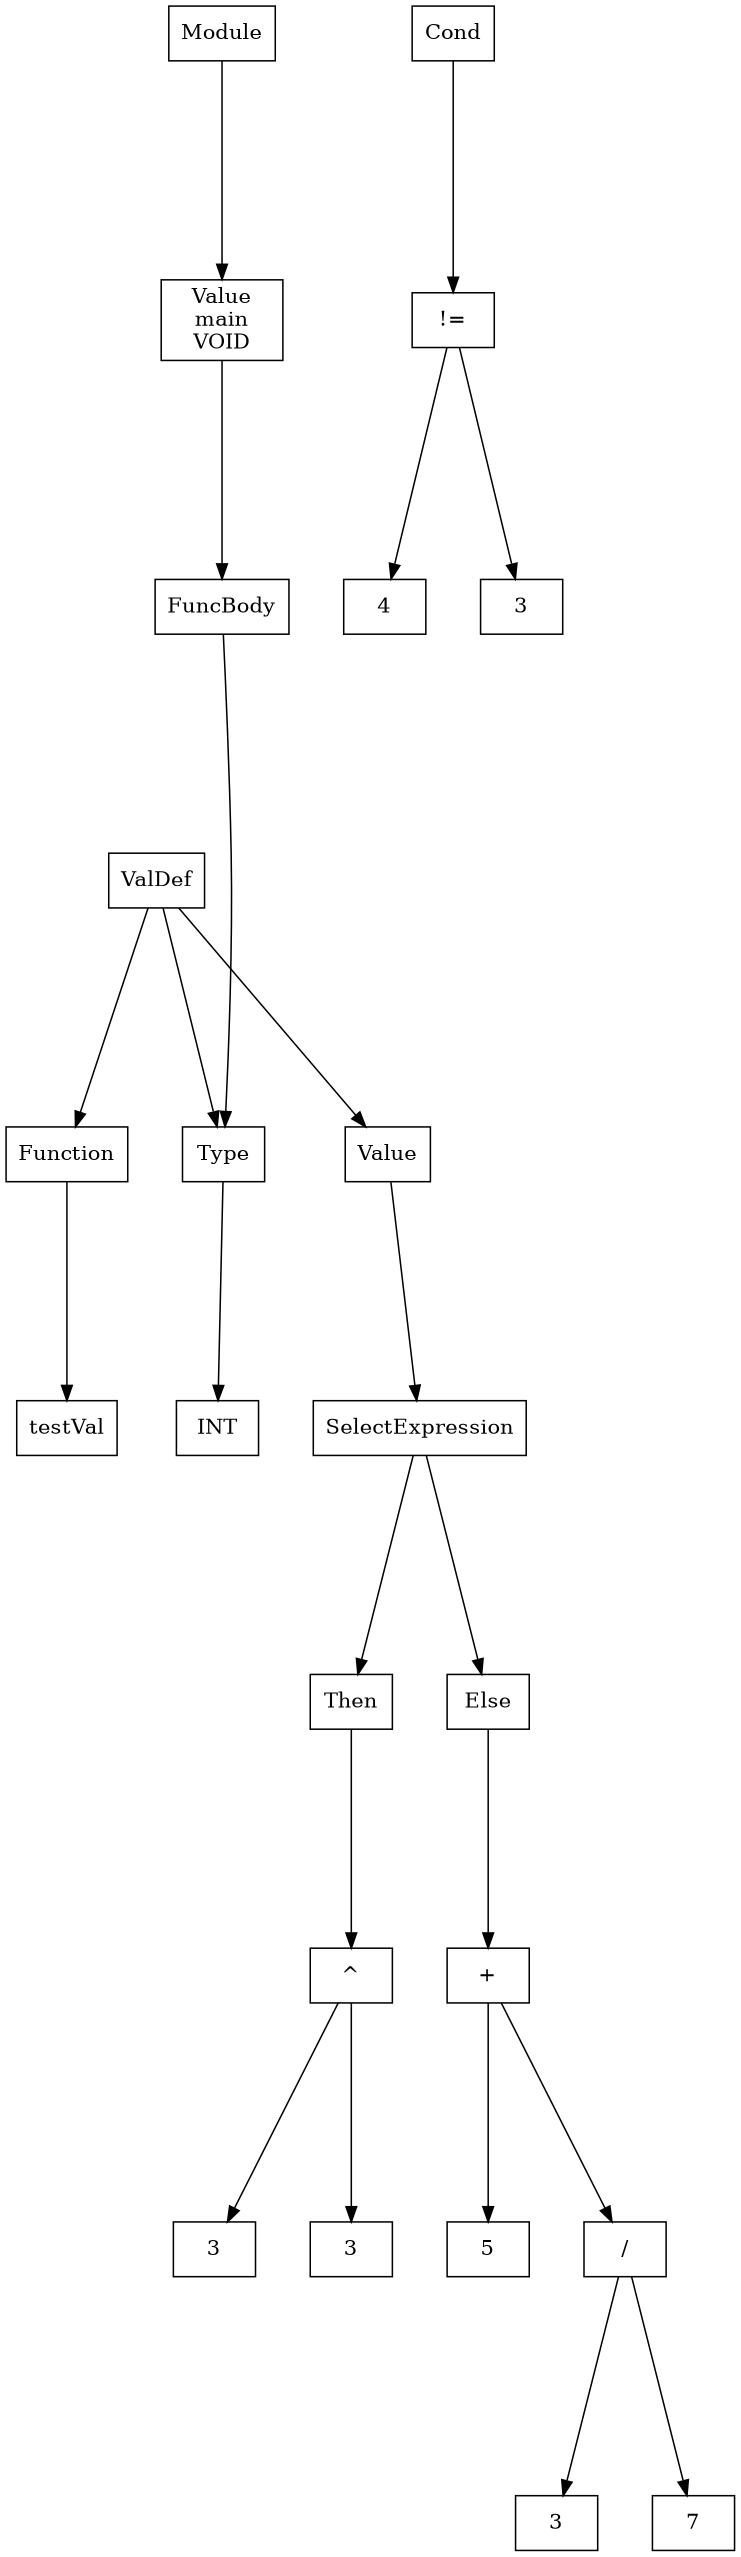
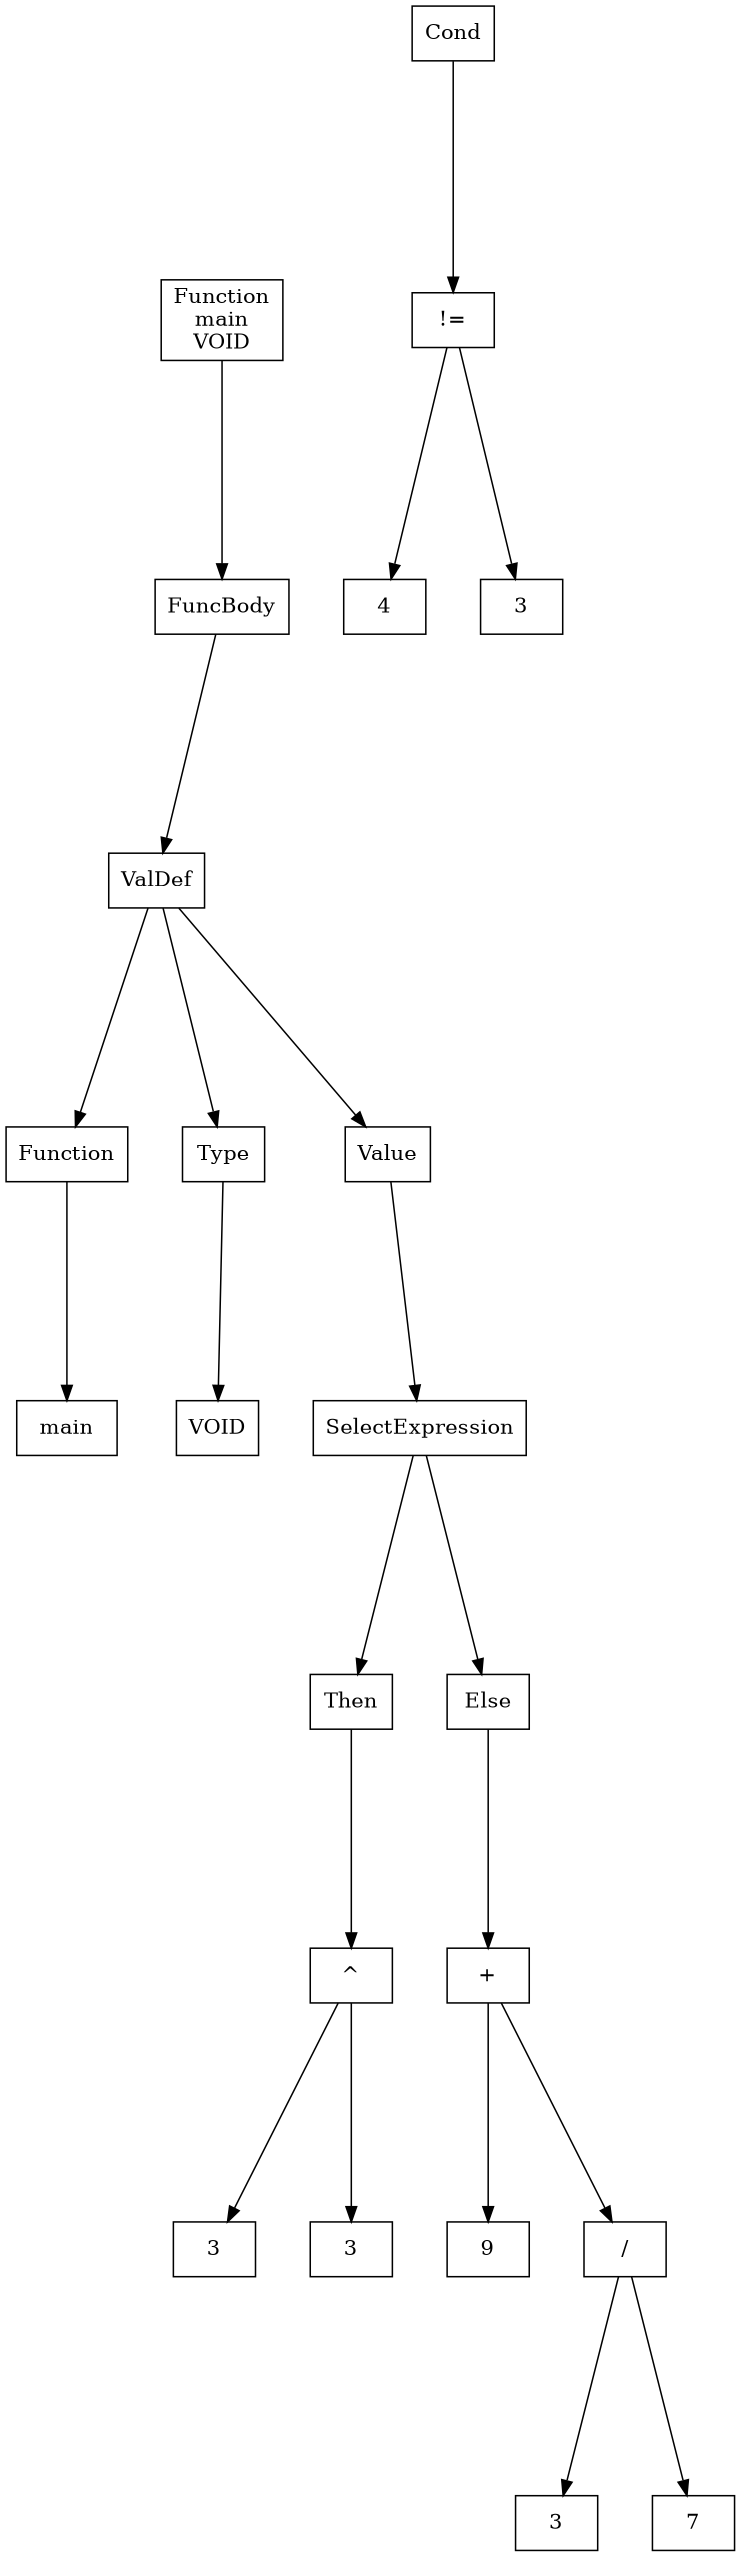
(222, 33) -> none
(222, 320) -> (222, 320)
(231, 873) -> (191, 736)
(67, 1428) -> (67, 1428)
(217, 1428) -> (217, 1428)
(488, 2249) -> (488, 2249)
